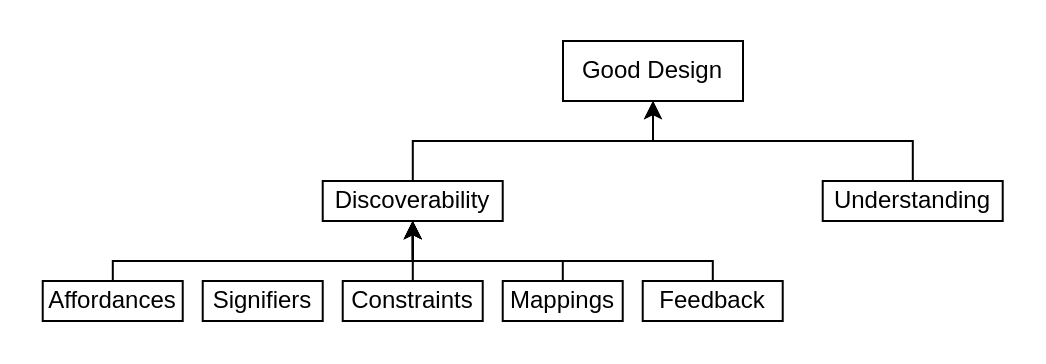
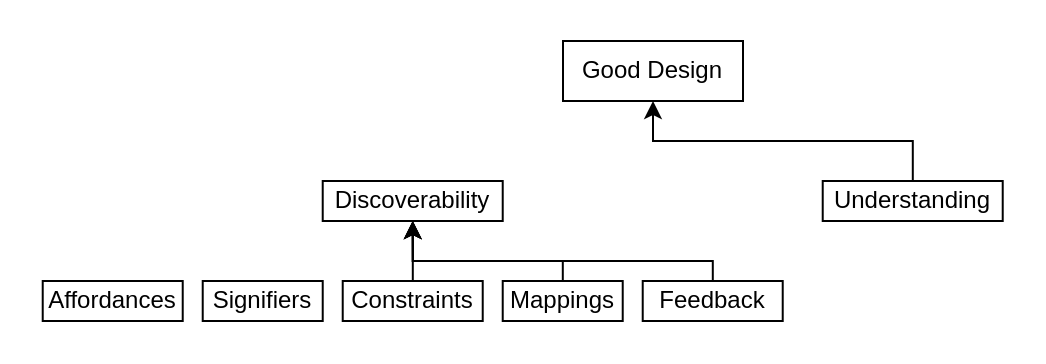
(511, 141) -> none
(250, 261) -> none
